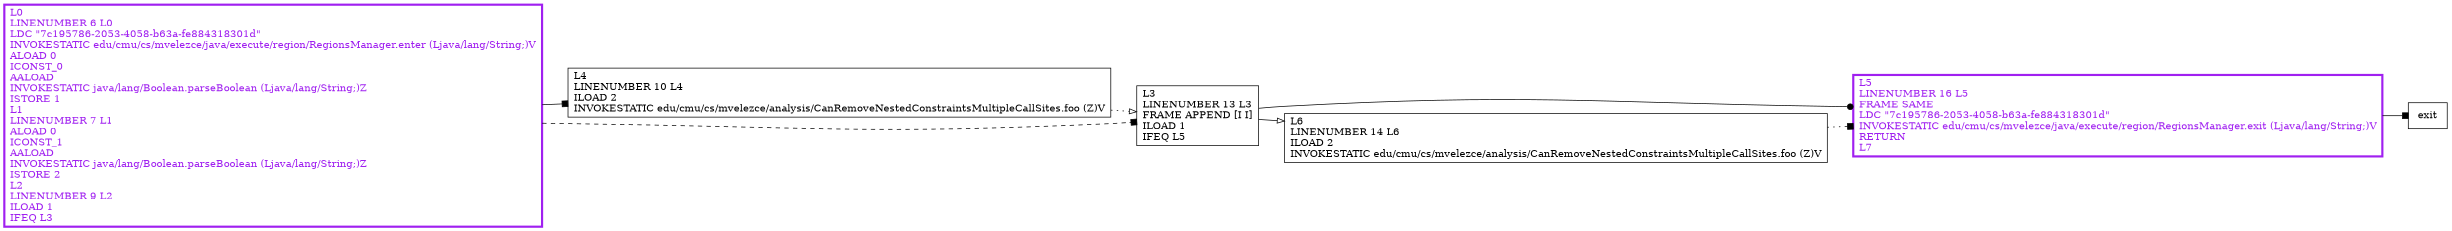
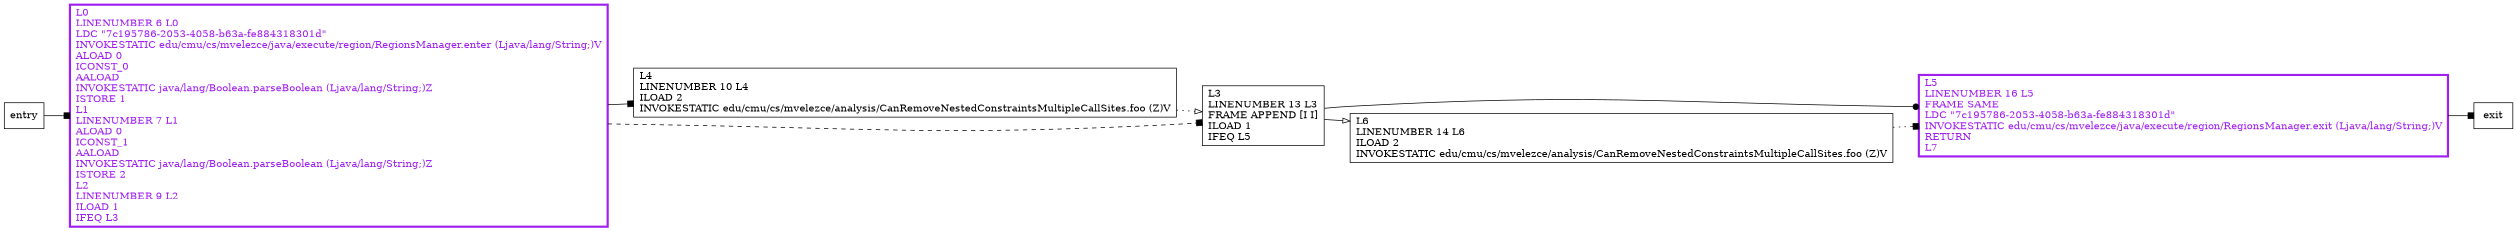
none -> (24, 116)
